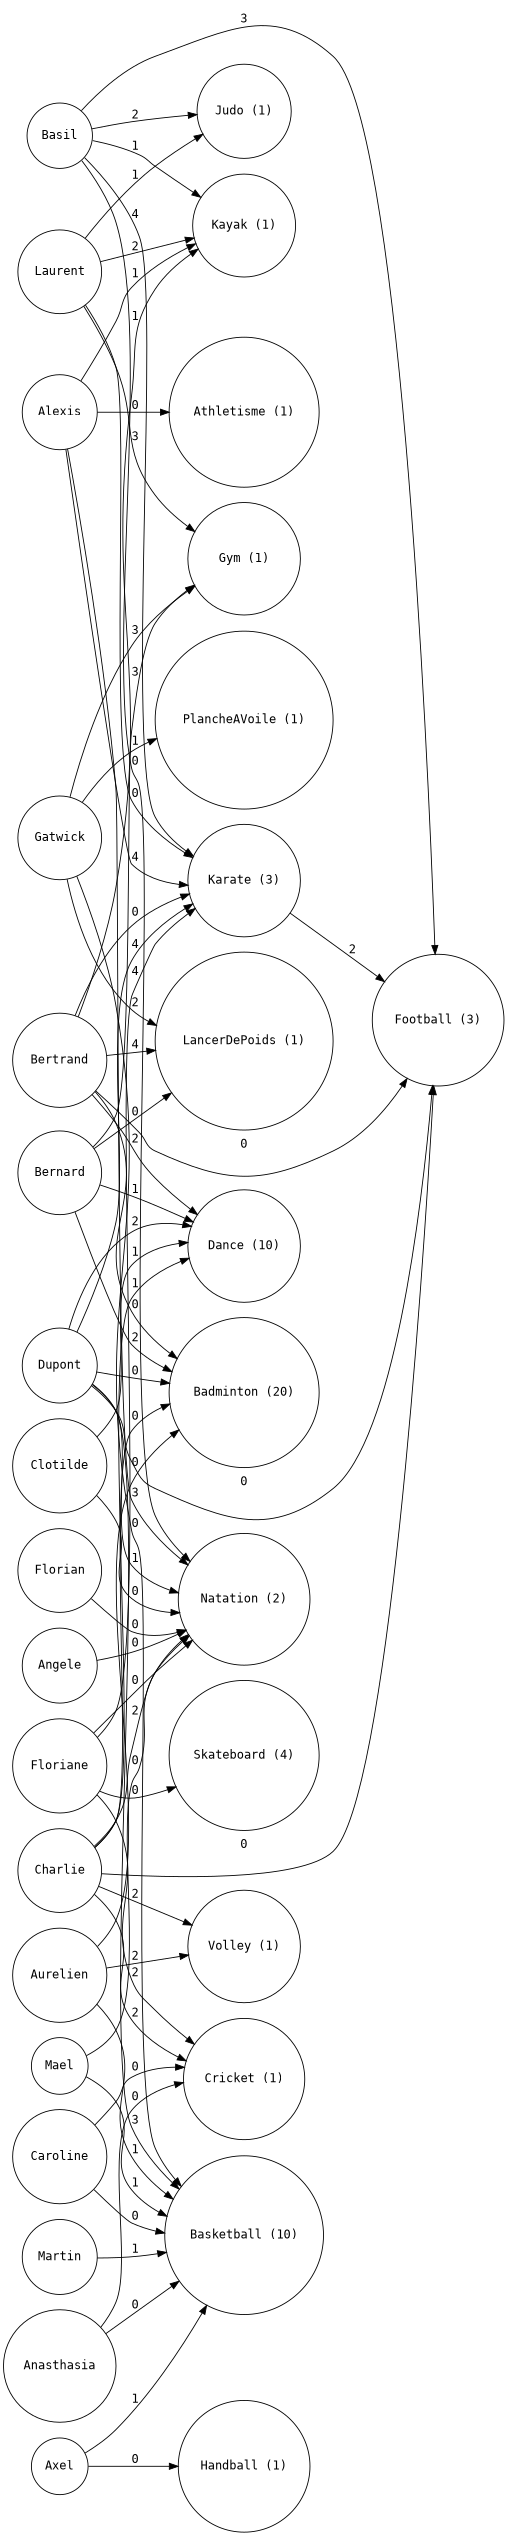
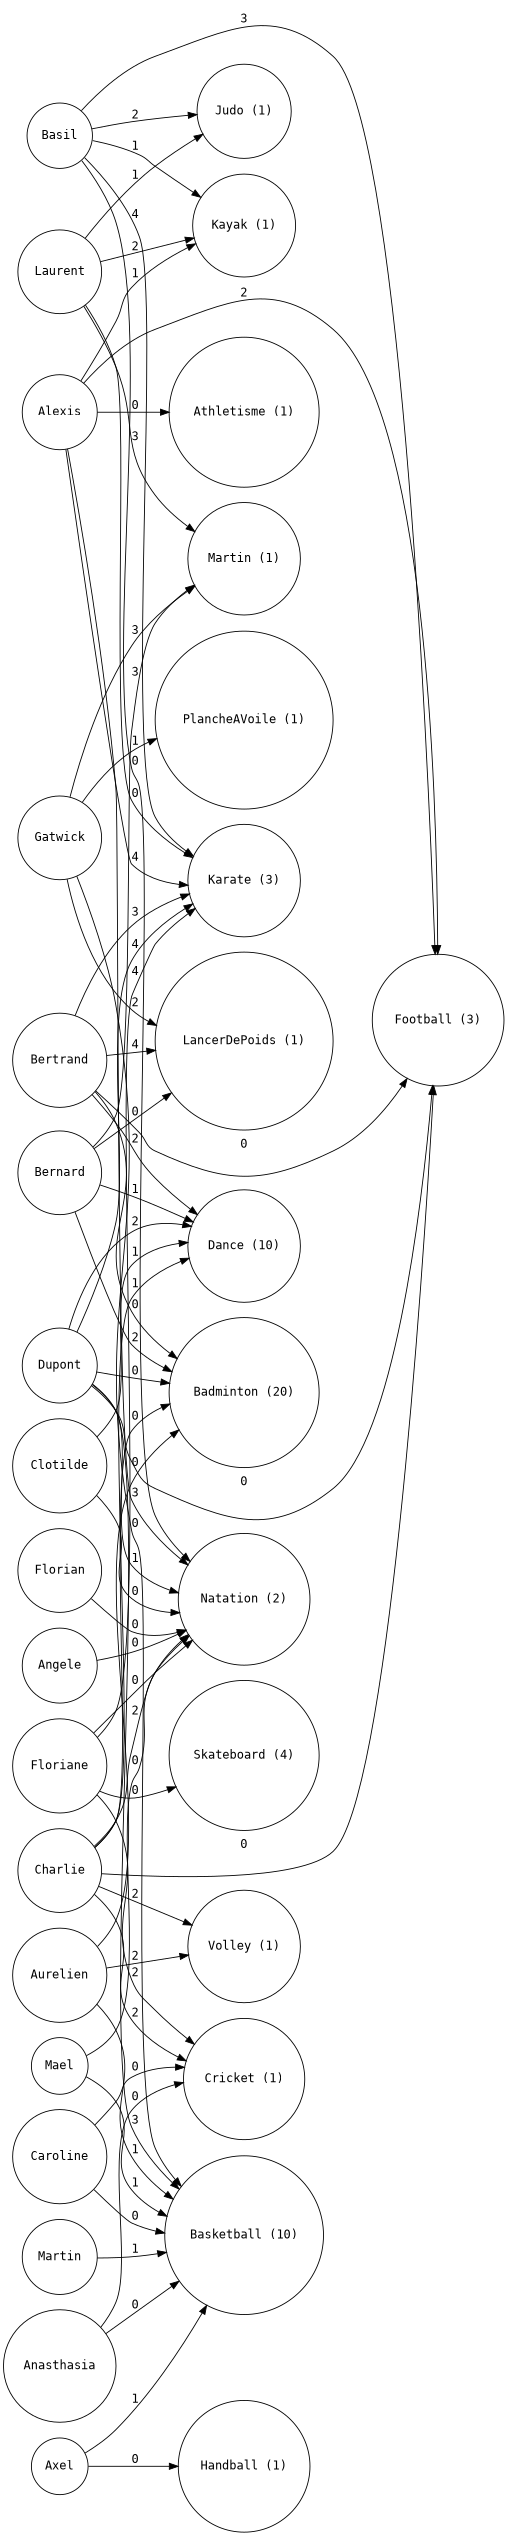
(244, 559) -> (244, 559)
(127, 629) -> none
(135, 912) -> (135, 912)
(334, 945) -> (400, 490)
